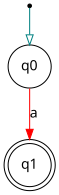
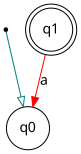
(30, 109) -> (40, 76)
